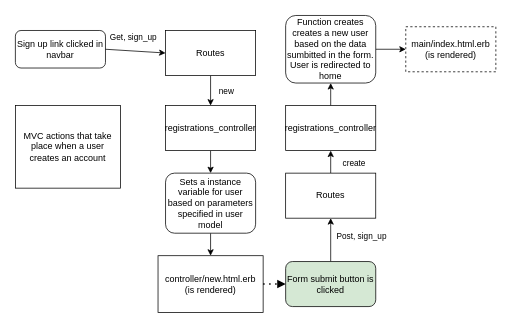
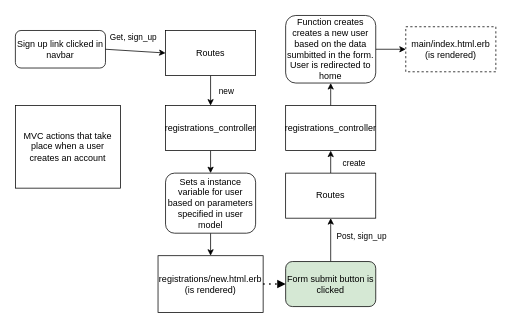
(210, 284) -> (210, 284)
